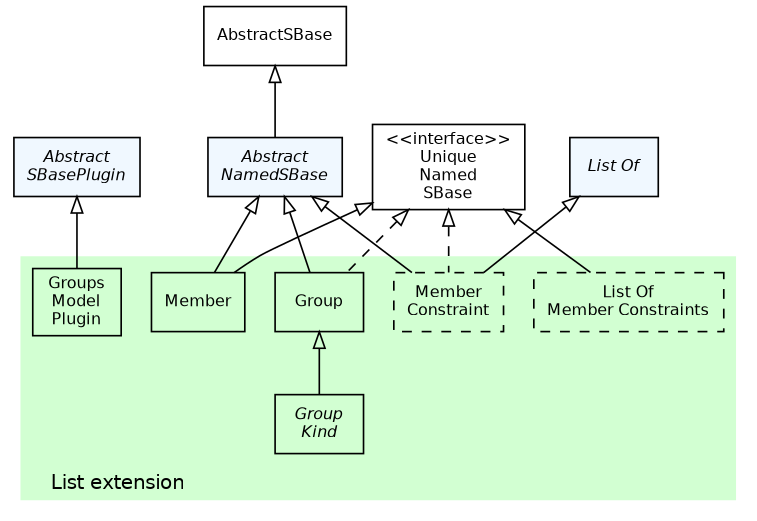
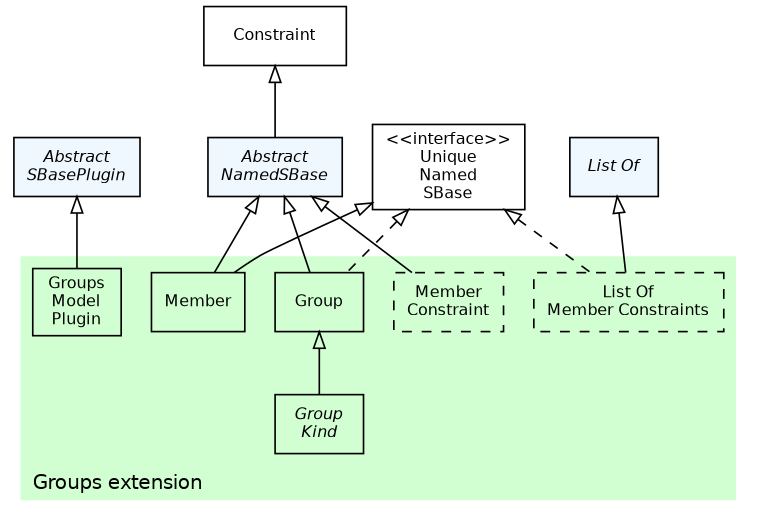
(275, 36) -> (275, 36)
(525, 240) -> (622, 243)
(449, 245) -> none
(552, 245) -> (552, 245)
(118, 484) -> (118, 484)
